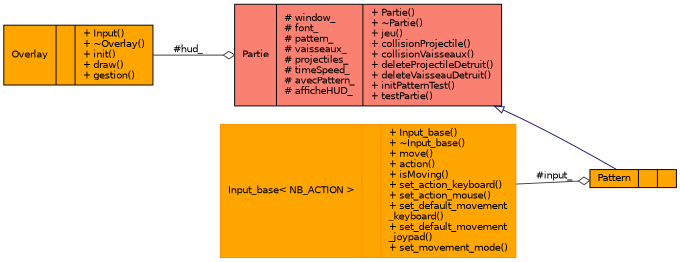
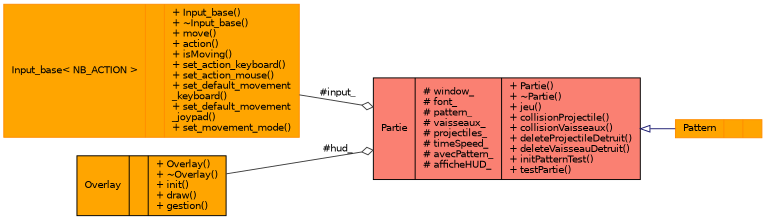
(104, 34) -> (183, 164)
(633, 179) -> (719, 129)
(547, 183) -> (330, 100)
